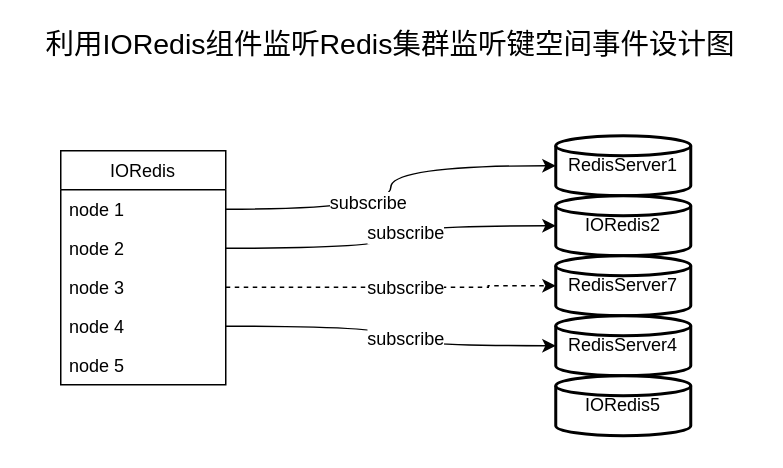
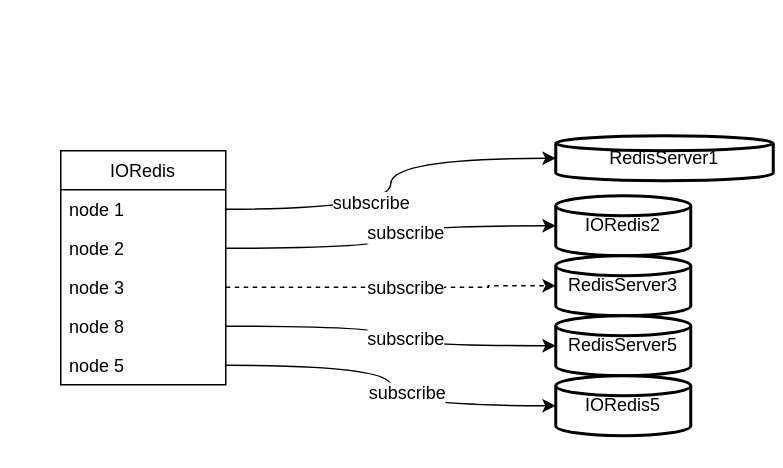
(391, 46) -> none
(623, 166) -> (665, 158)
(623, 286) -> (623, 286)
(97, 327) -> (97, 327)
(623, 346) -> (623, 346)
none -> (330, 368)
